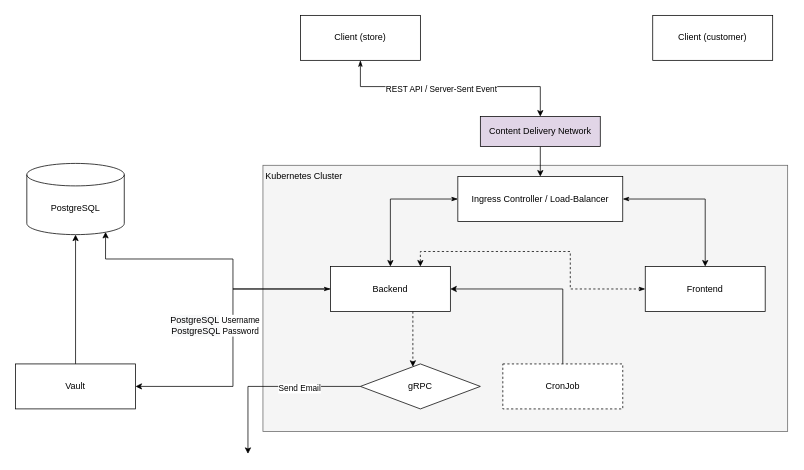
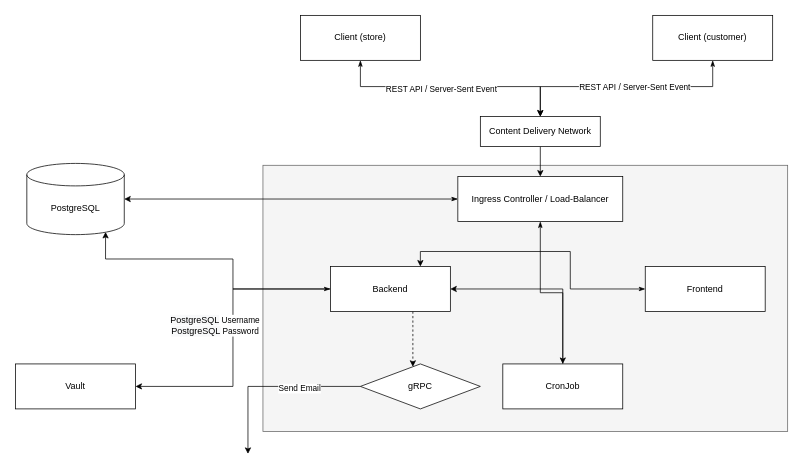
none -> (639, 87)
(540, 132) -> (540, 132)
(304, 177) -> none
(705, 228) -> (540, 269)
(390, 229) -> (390, 199)
(544, 252) -> (544, 252)
(75, 302) -> none
(563, 387) -> (563, 387)
